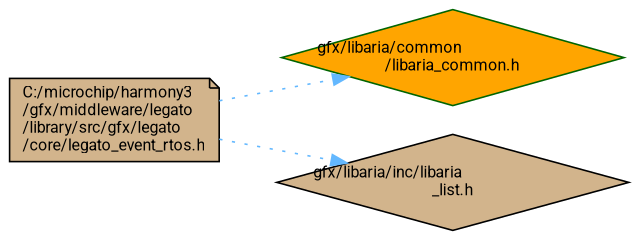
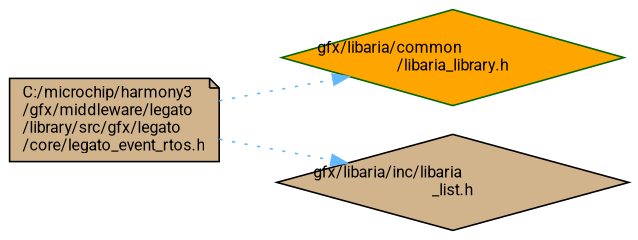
(453, 58) -> (453, 58)
